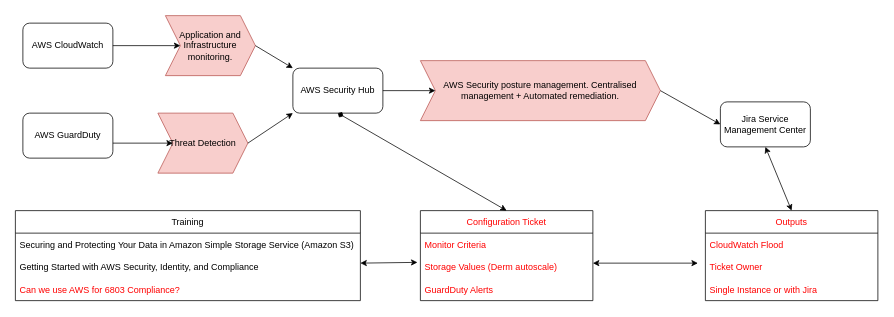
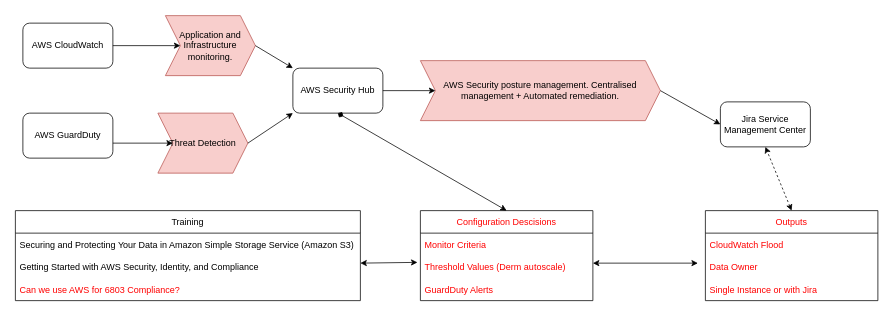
(778, 178) -> (778, 178)
(506, 222) -> (506, 222)
(497, 267) -> (501, 267)
(737, 267) -> (734, 267)
